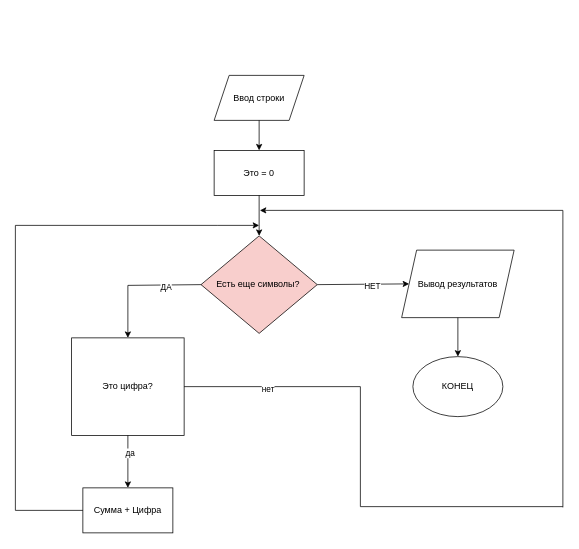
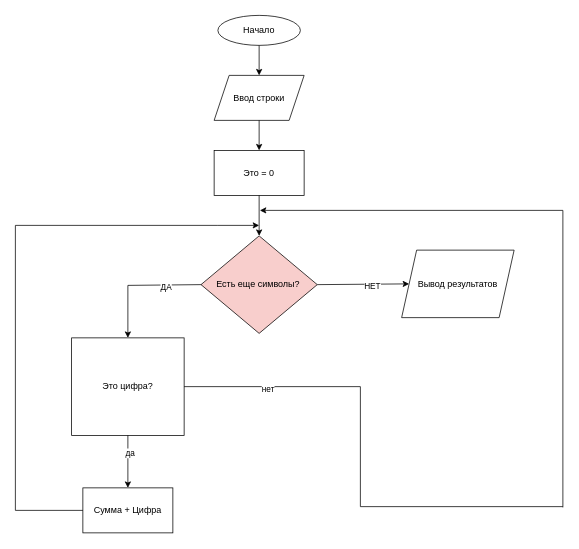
none -> (259, 30)
none -> (259, 69)
(458, 350) -> none
(458, 387) -> none
